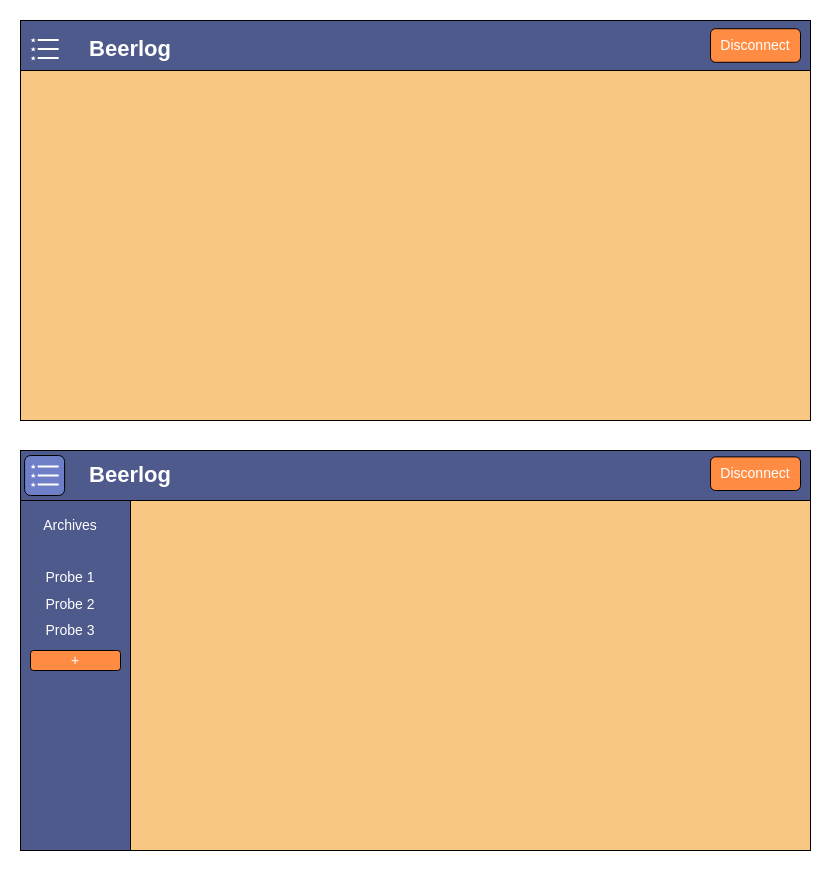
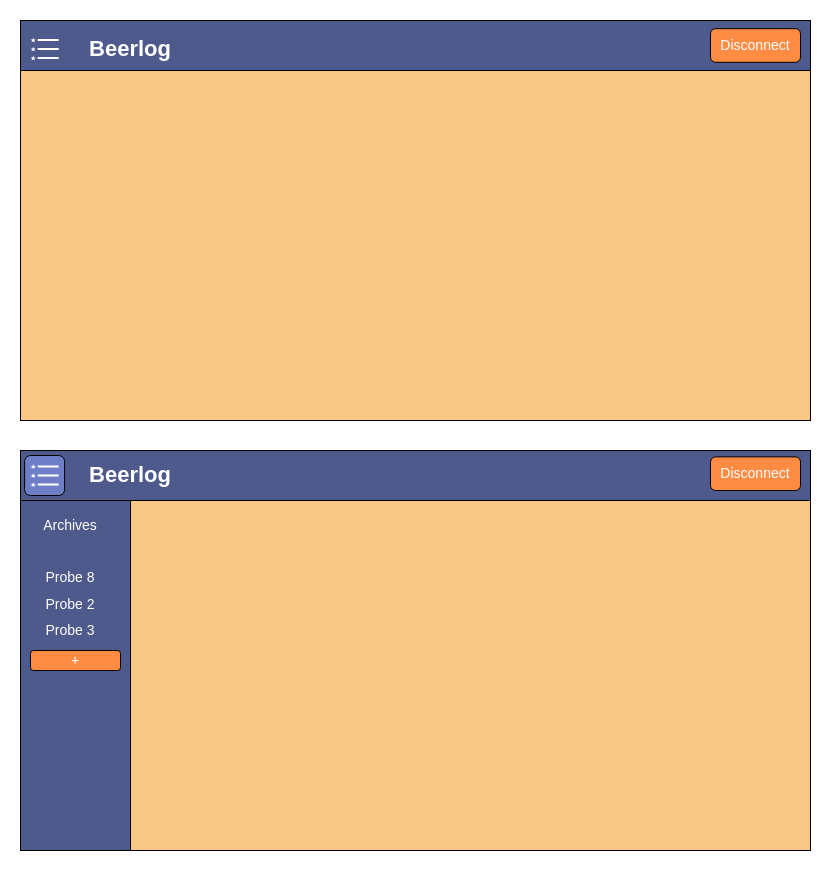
(71, 576) -> (71, 576)
